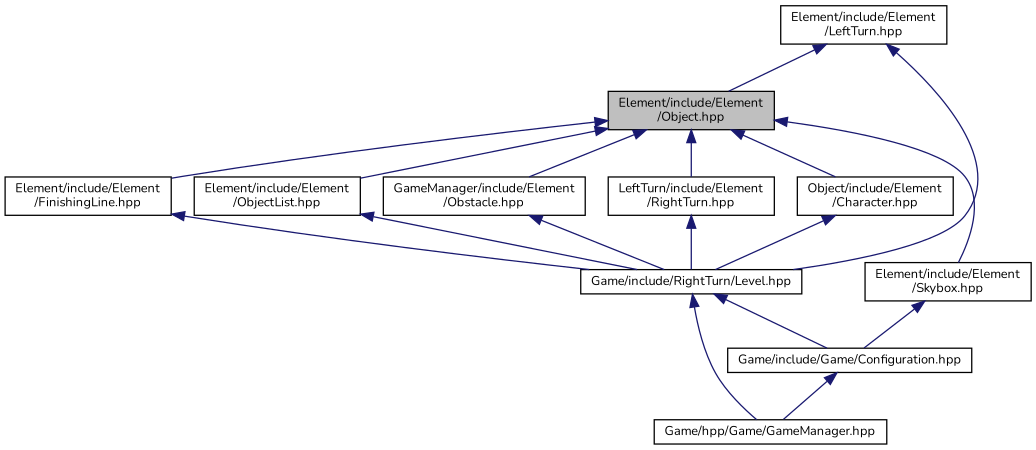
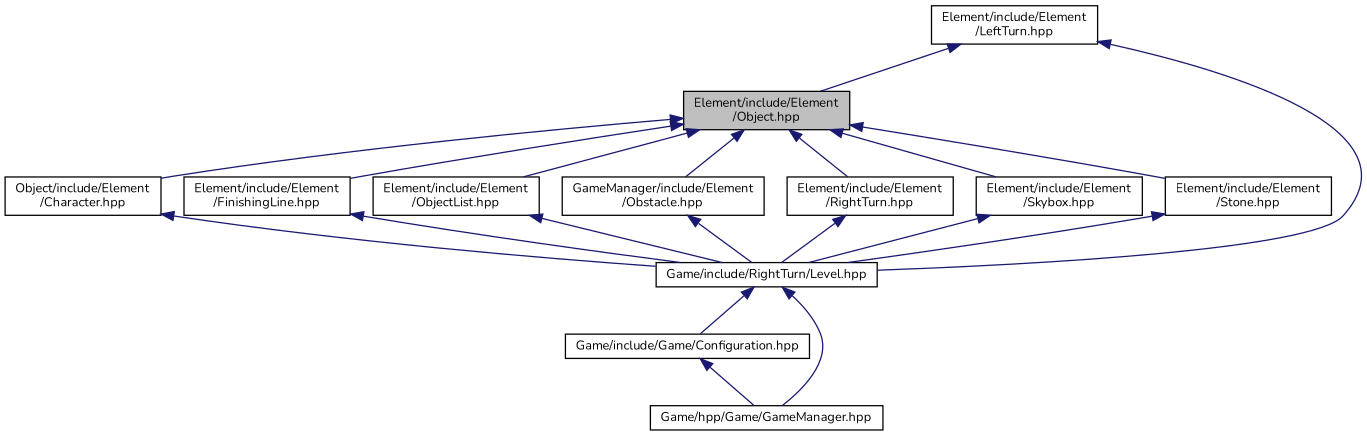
(691, 196) -> (870, 196)
none -> (1248, 196)
(889, 328) -> (893, 241)
